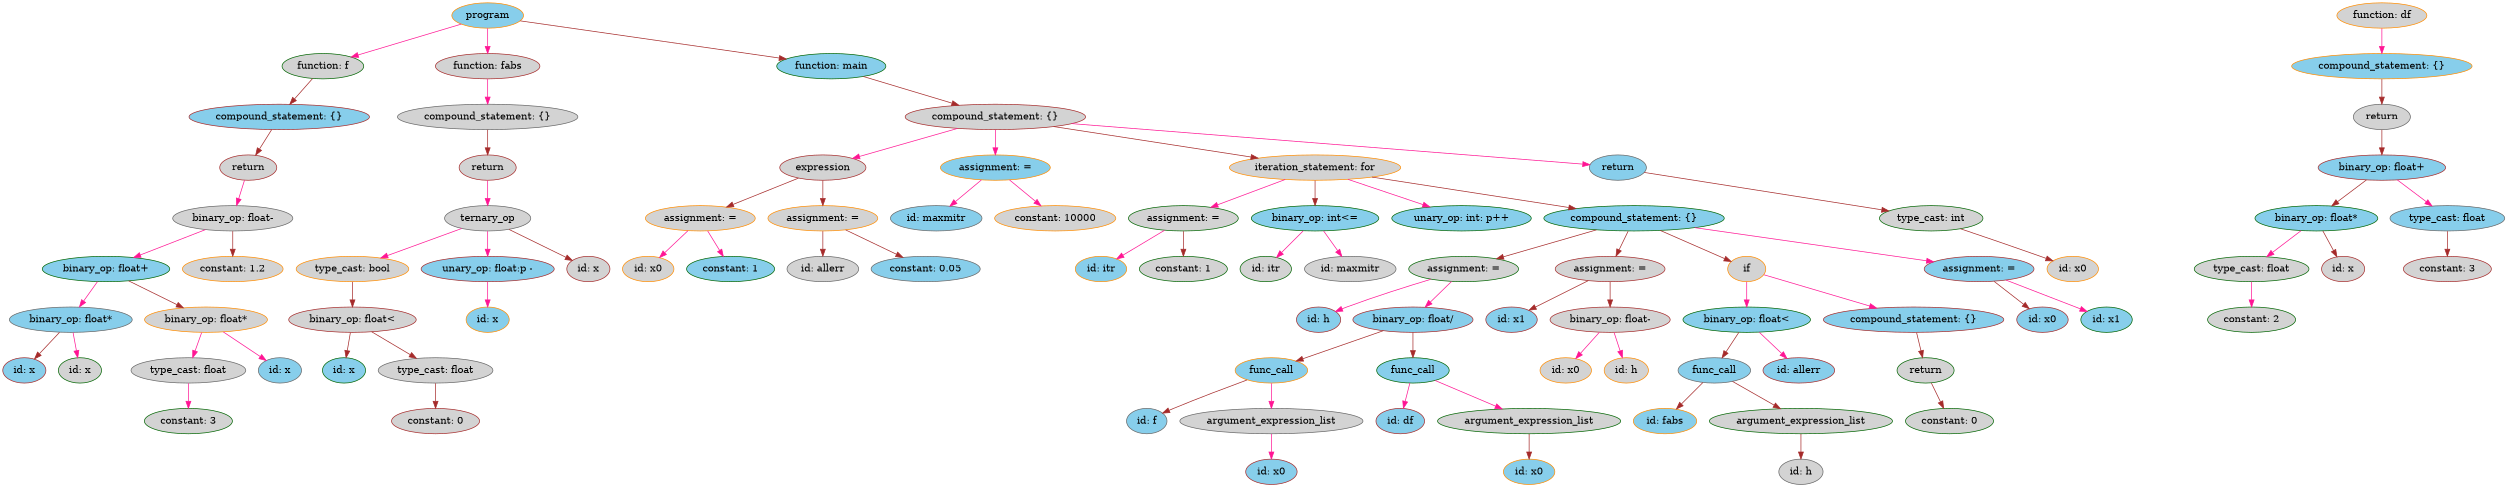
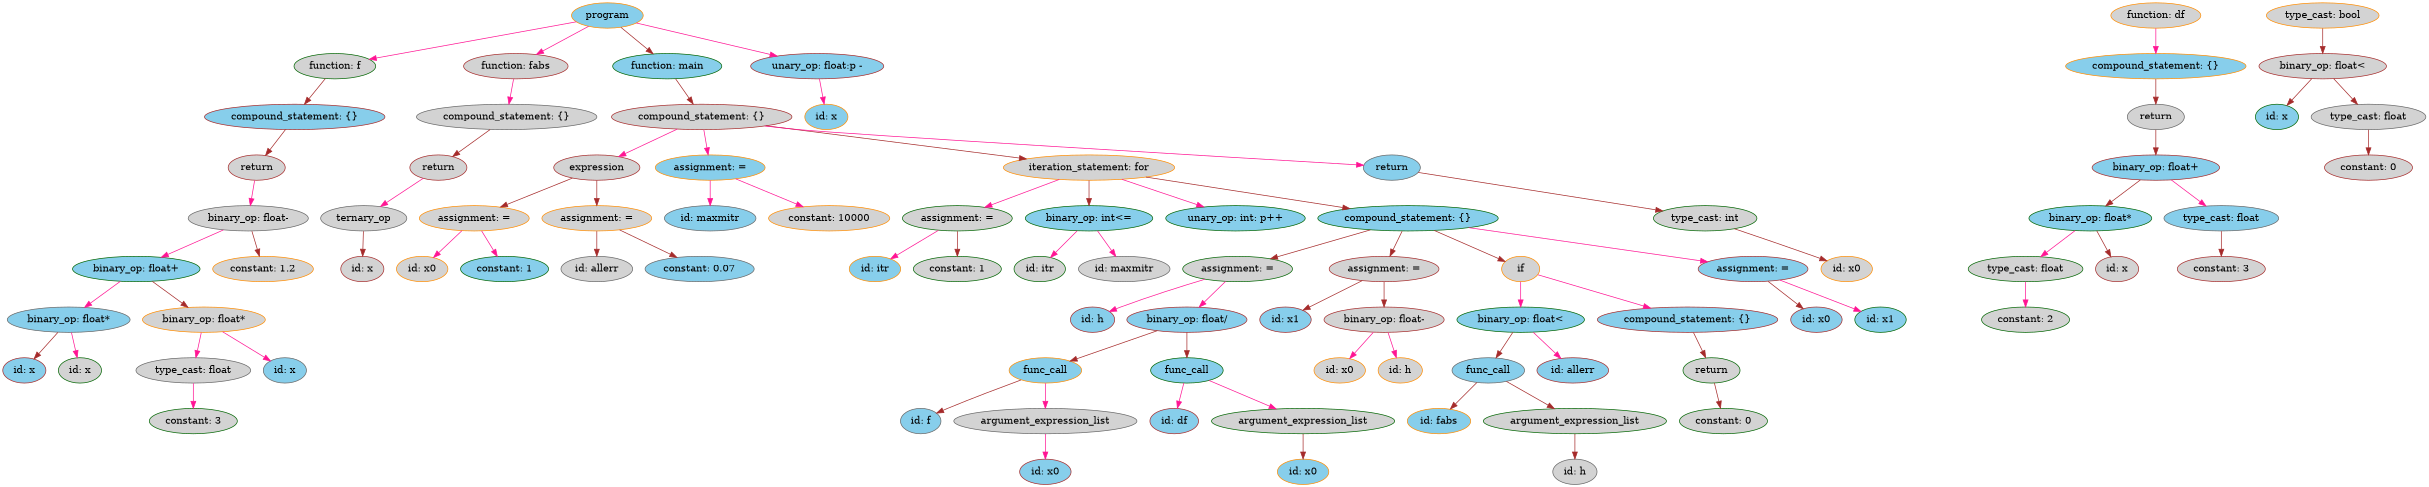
(488, 240) -> (703, 39)
(425, 242) -> none
(926, 269) -> (700, 269)
